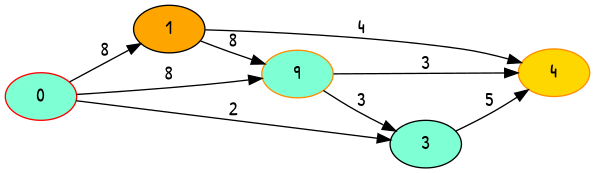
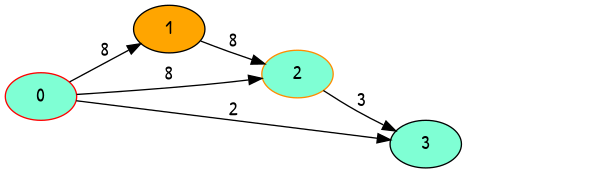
(554, 73) -> none
(298, 74) -> (298, 74)
